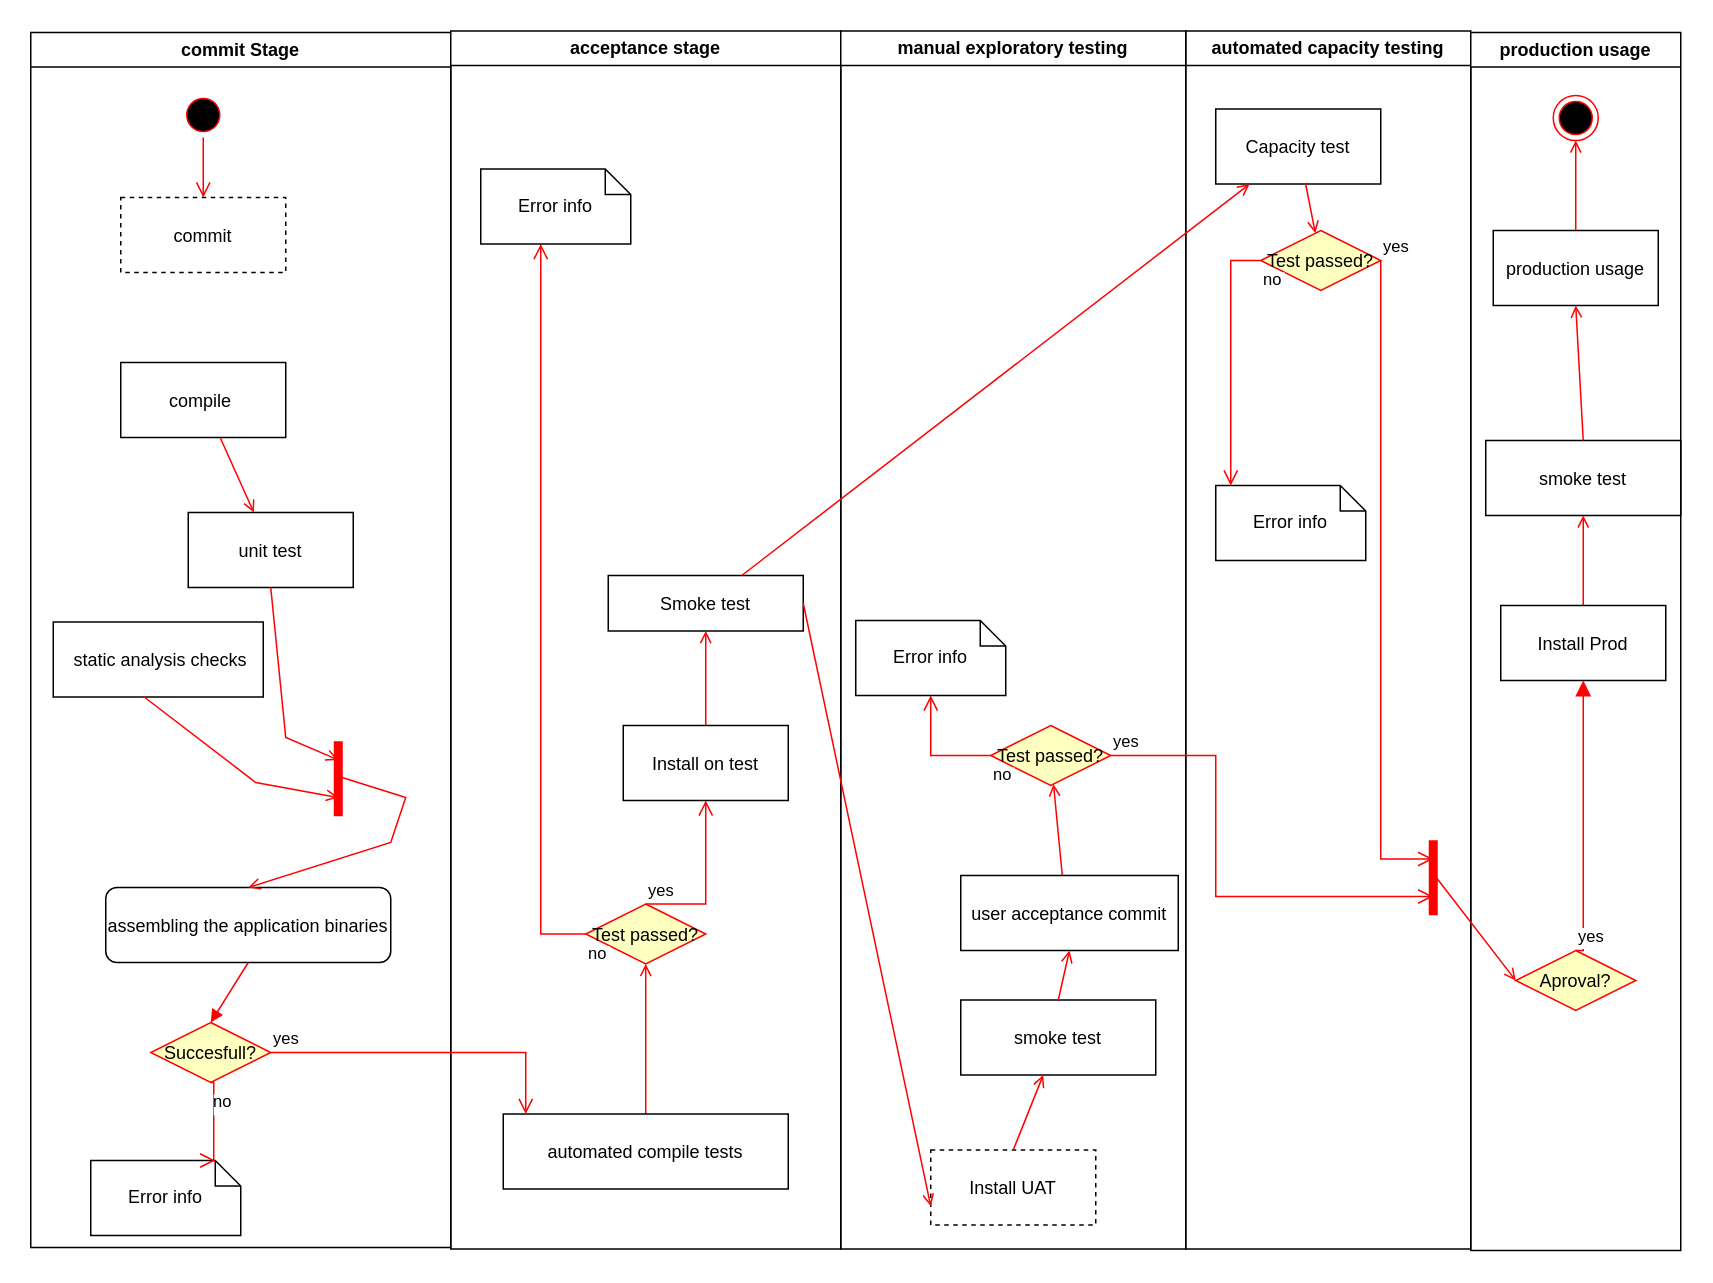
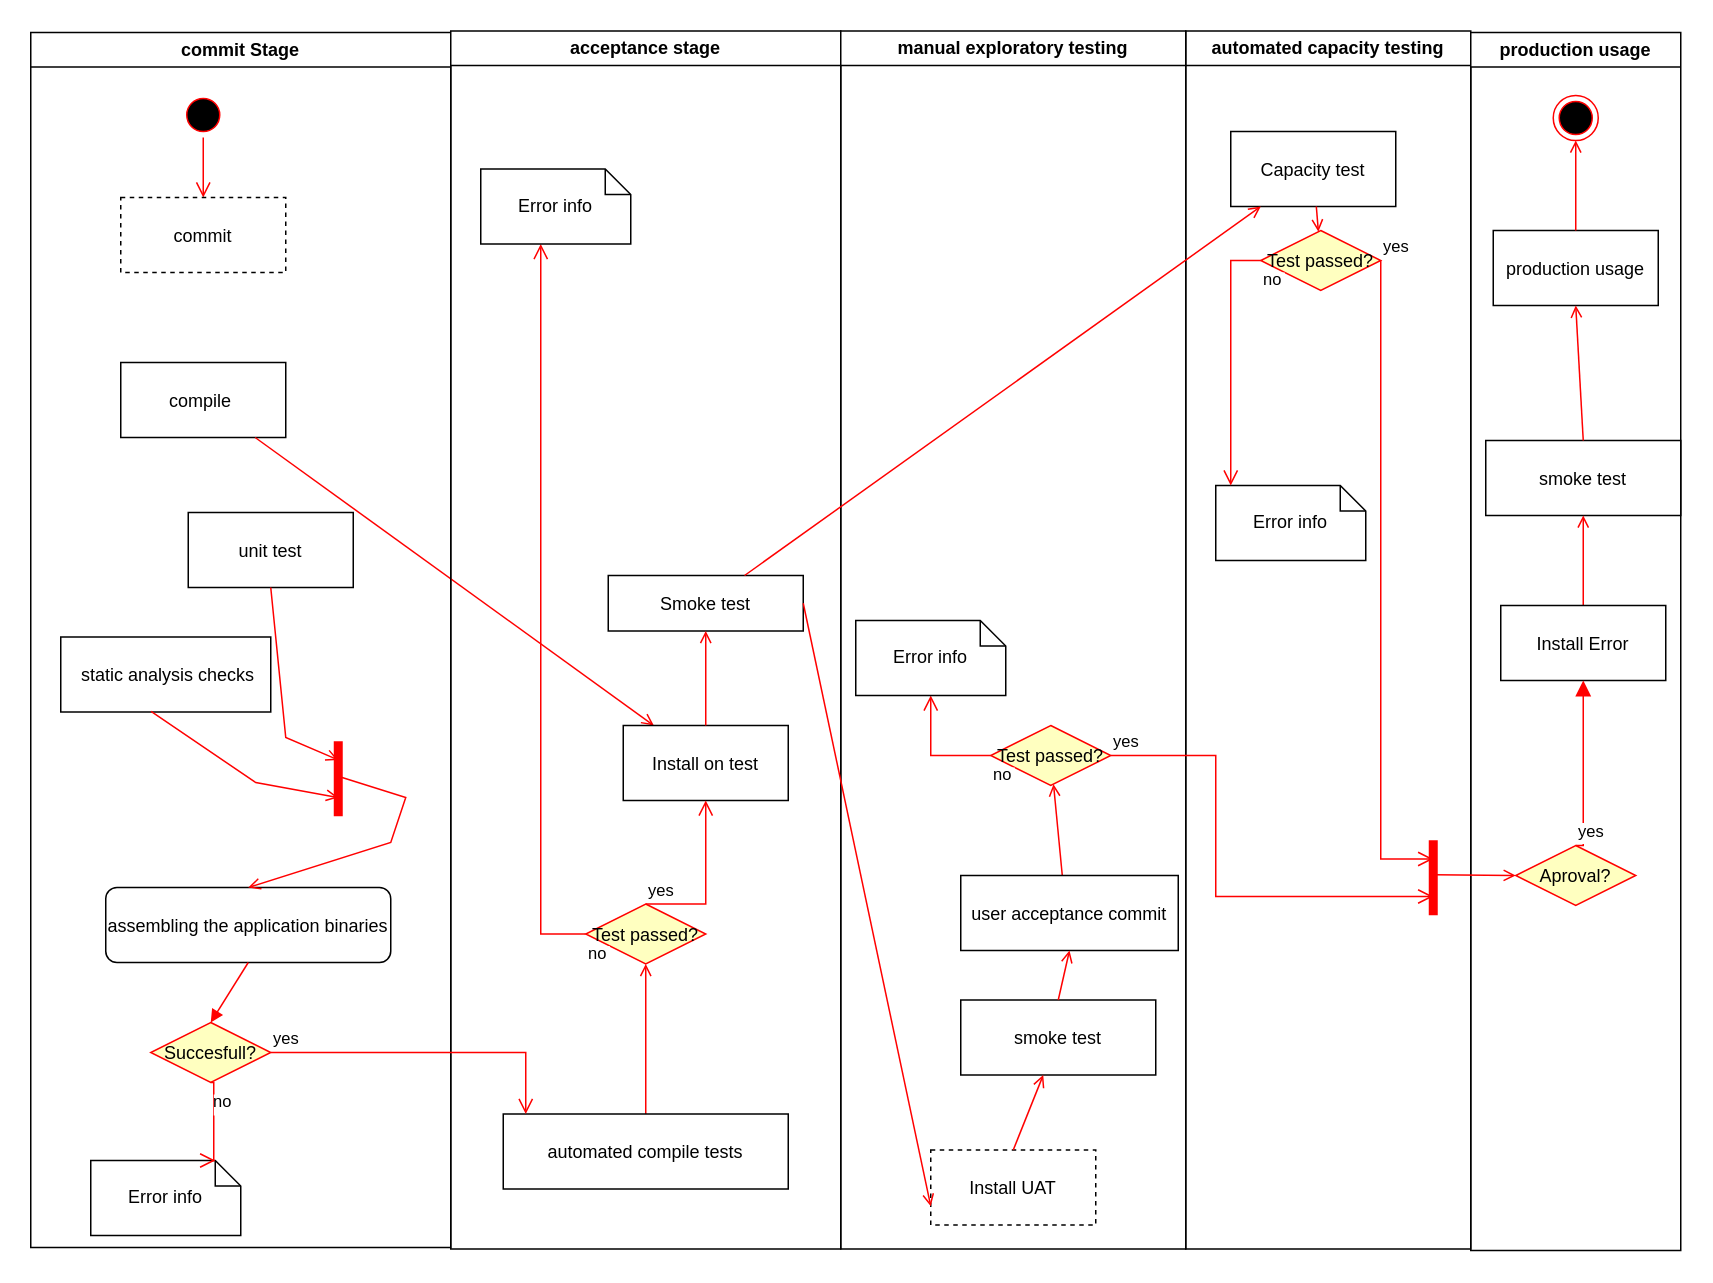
(1298, 146) -> (1313, 169)
(236, 473) -> (453, 580)
(1583, 644) -> (1583, 644)
(158, 659) -> (166, 674)
(1576, 980) -> (1576, 875)
